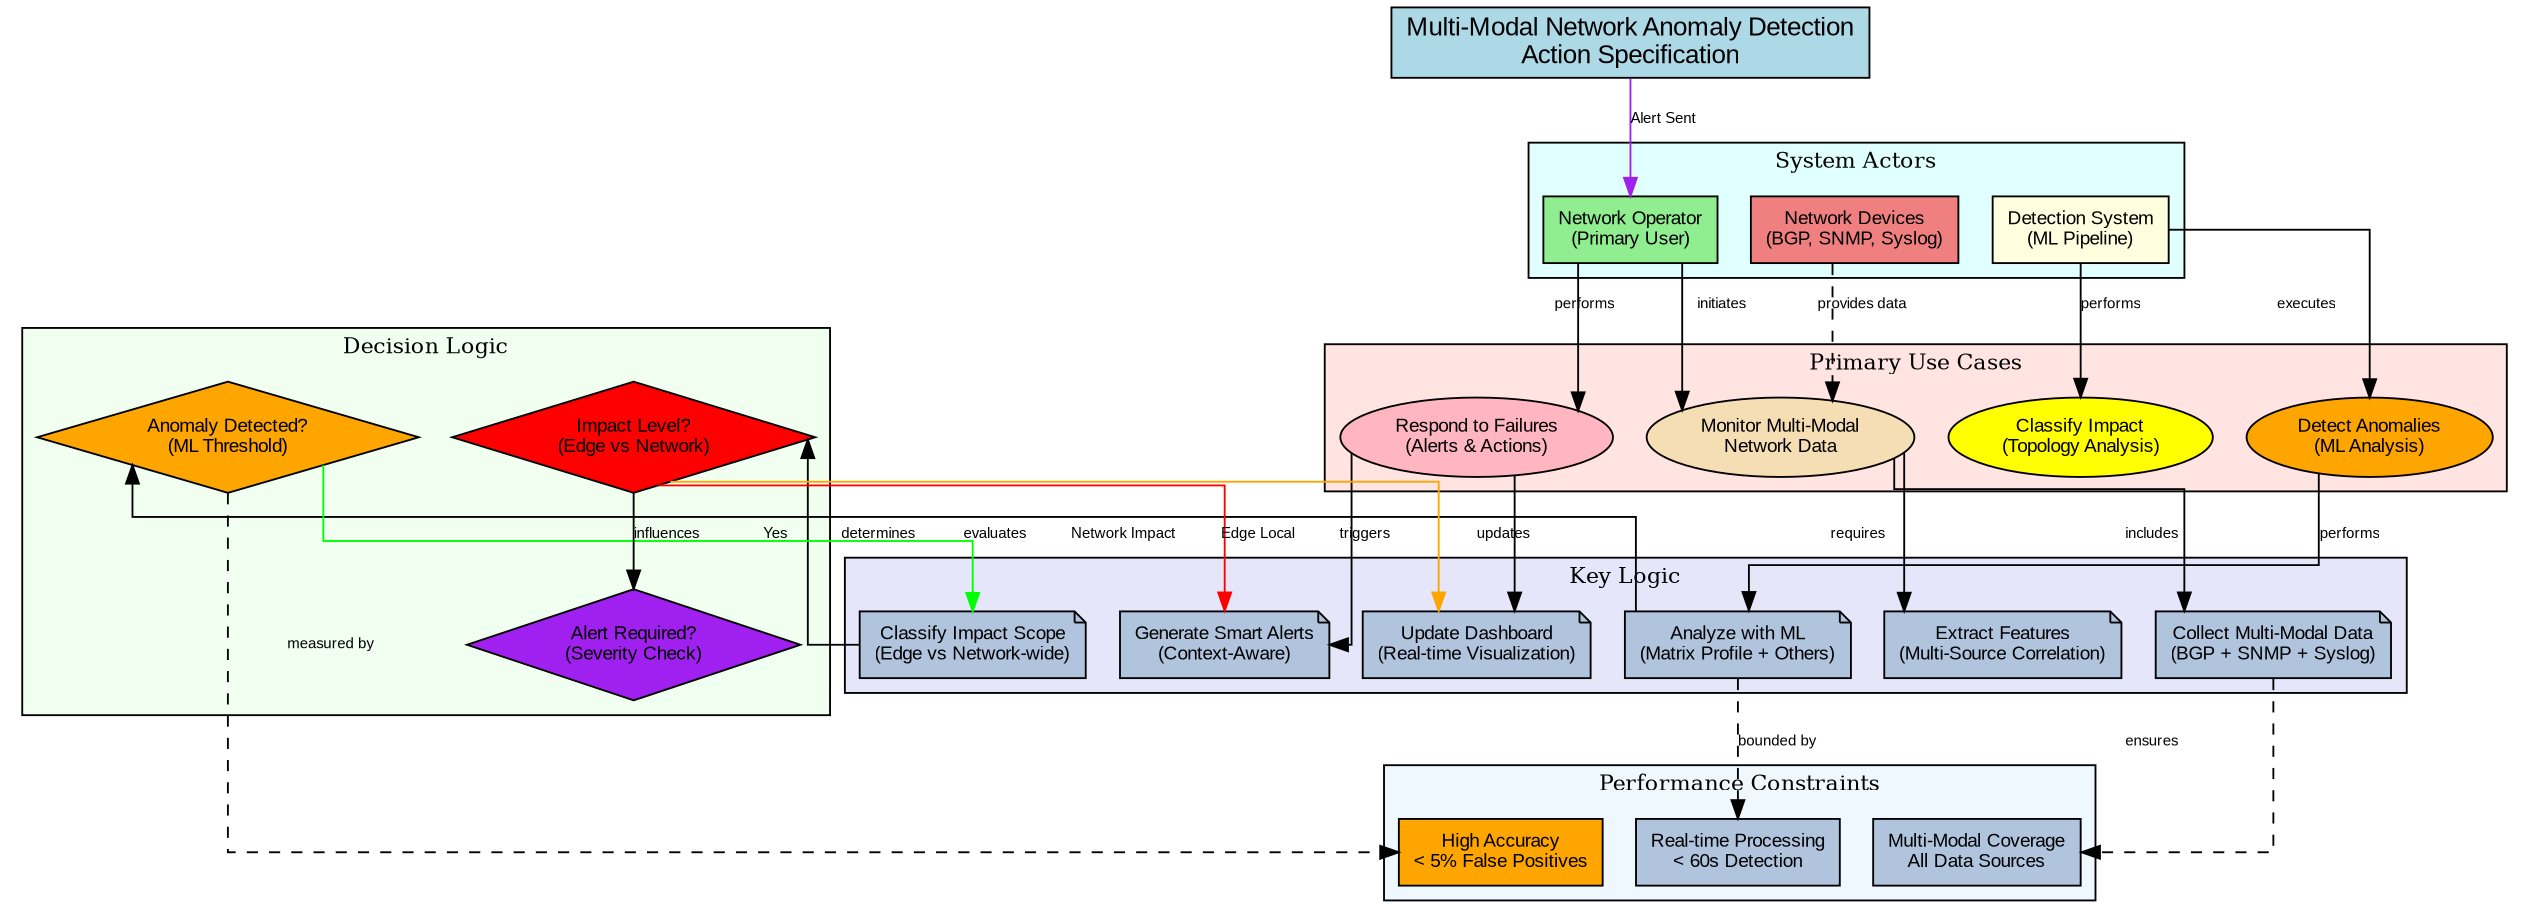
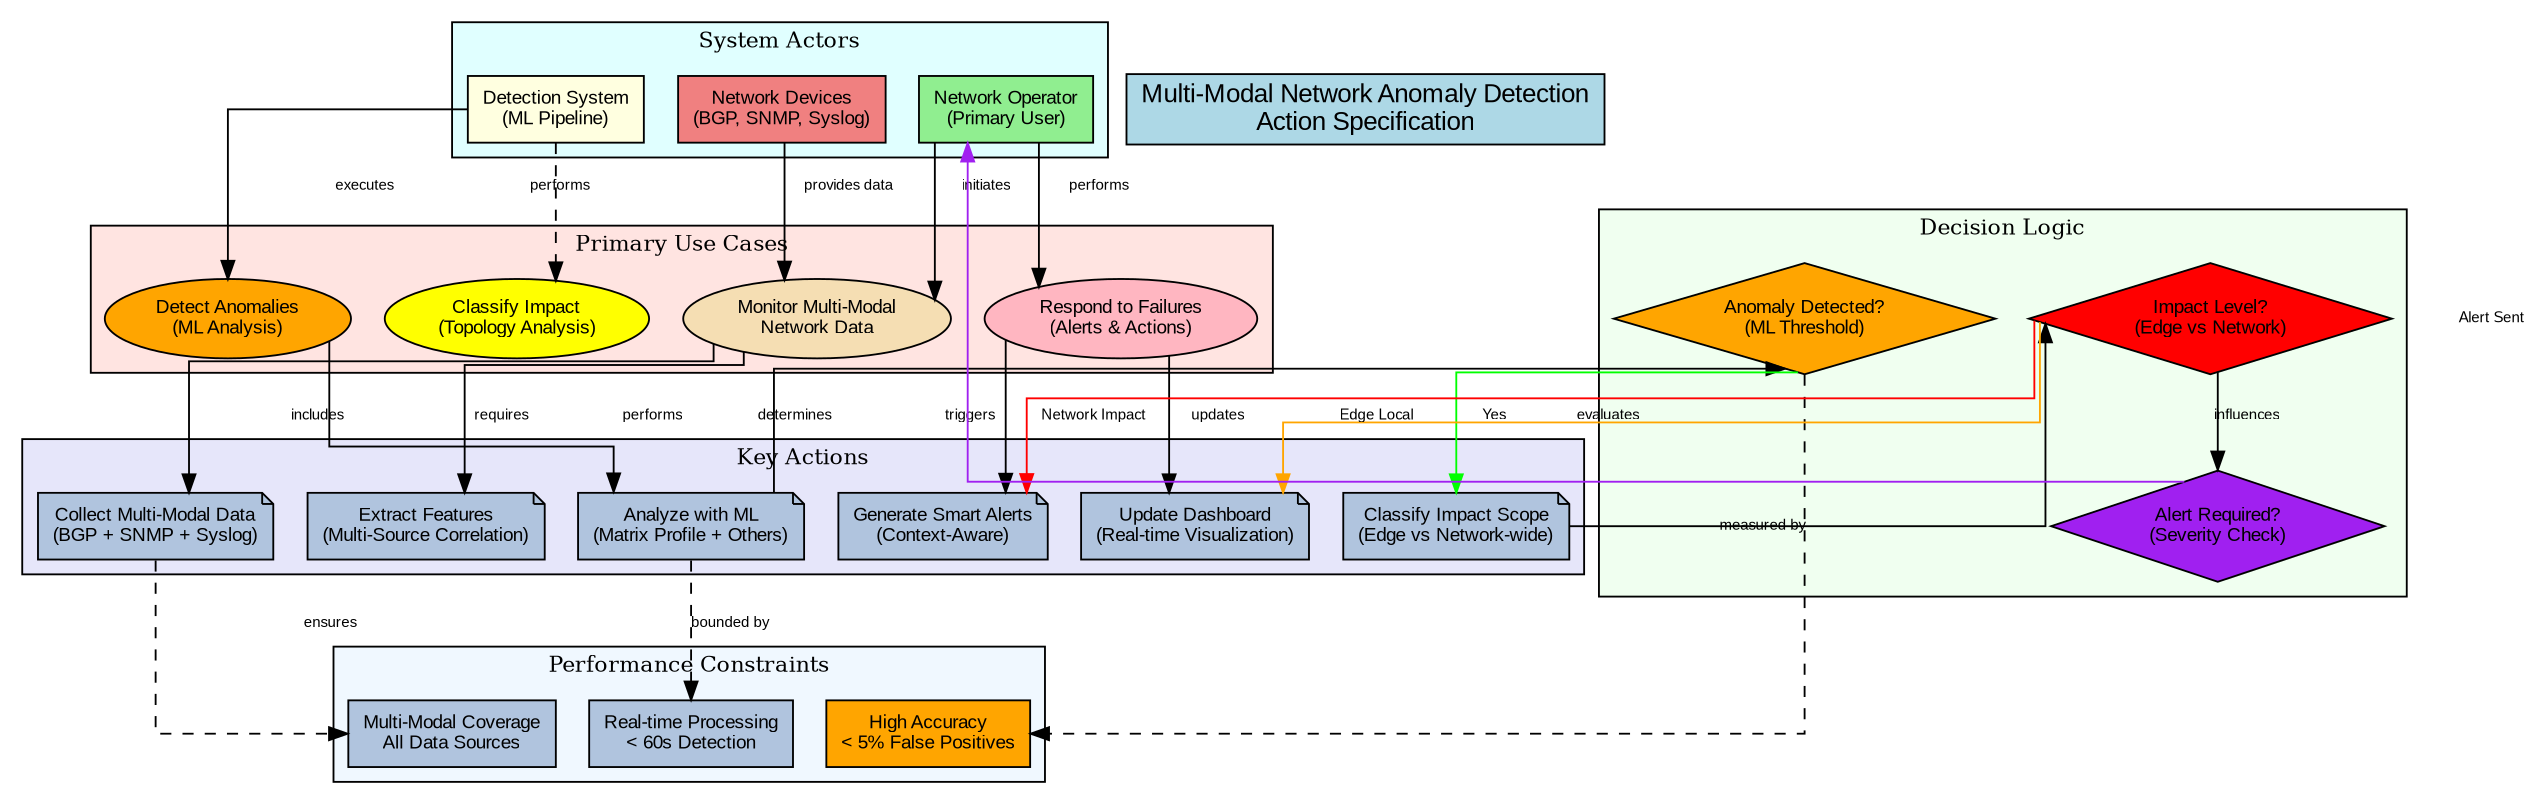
(1630, 128) -> (1416, 482)
(2081, 321) -> (556, 203)
(1833, 323) -> (785, 202)
(1626, 577) -> (803, 459)
